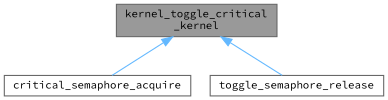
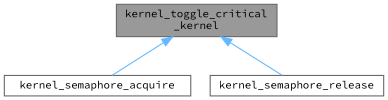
(98, 86) -> (98, 86)
(297, 86) -> (297, 86)
